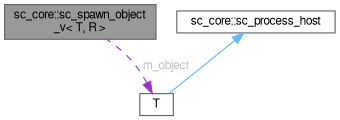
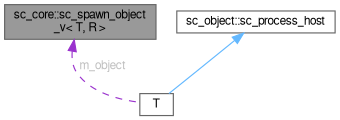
(256, 22) -> (256, 22)
(130, 59) -> (95, 89)
